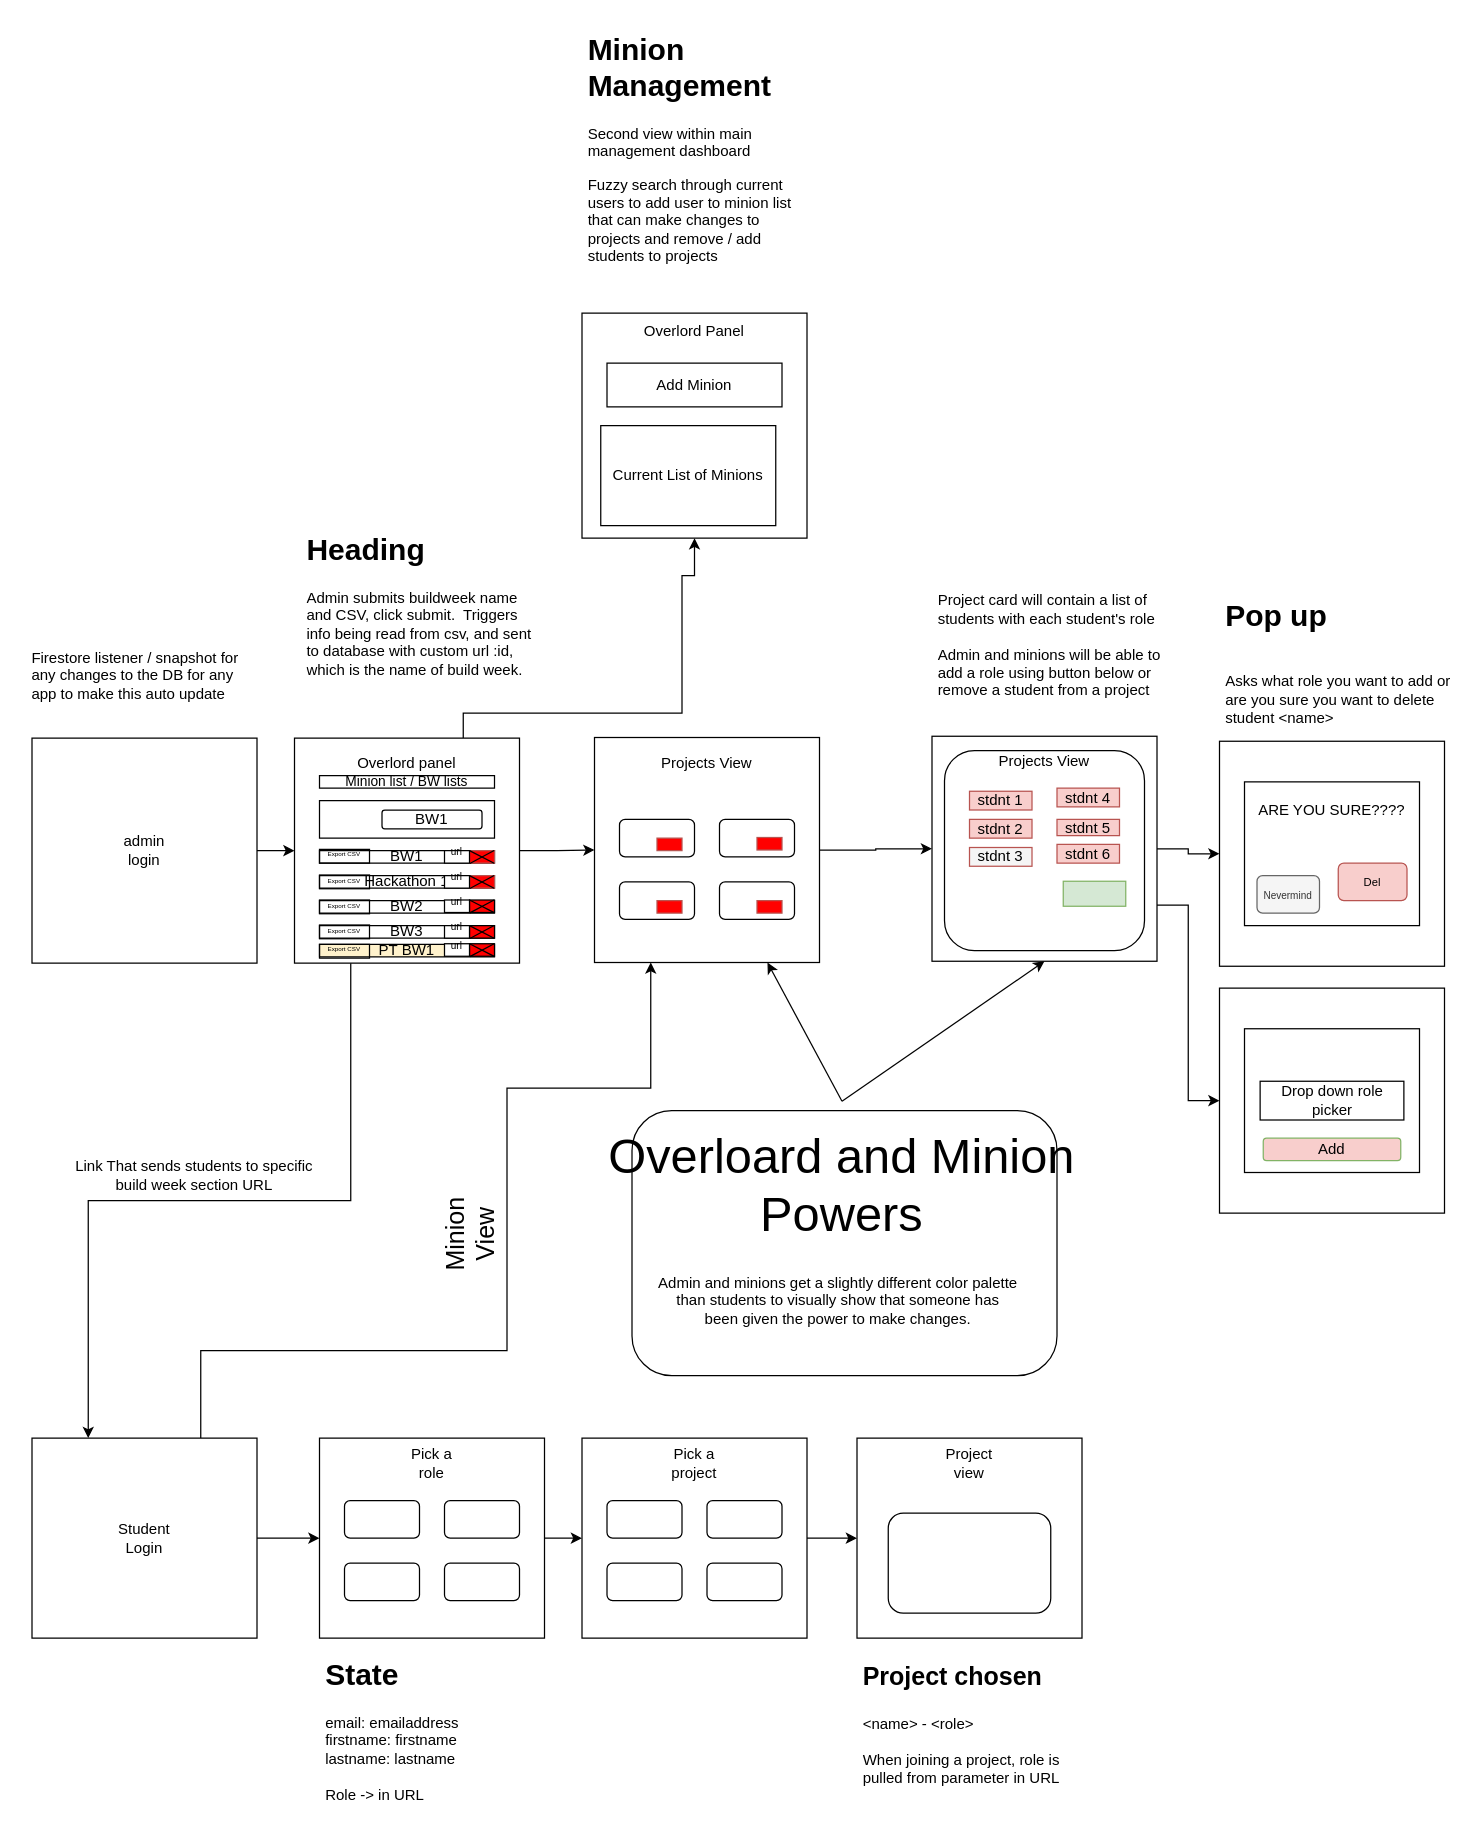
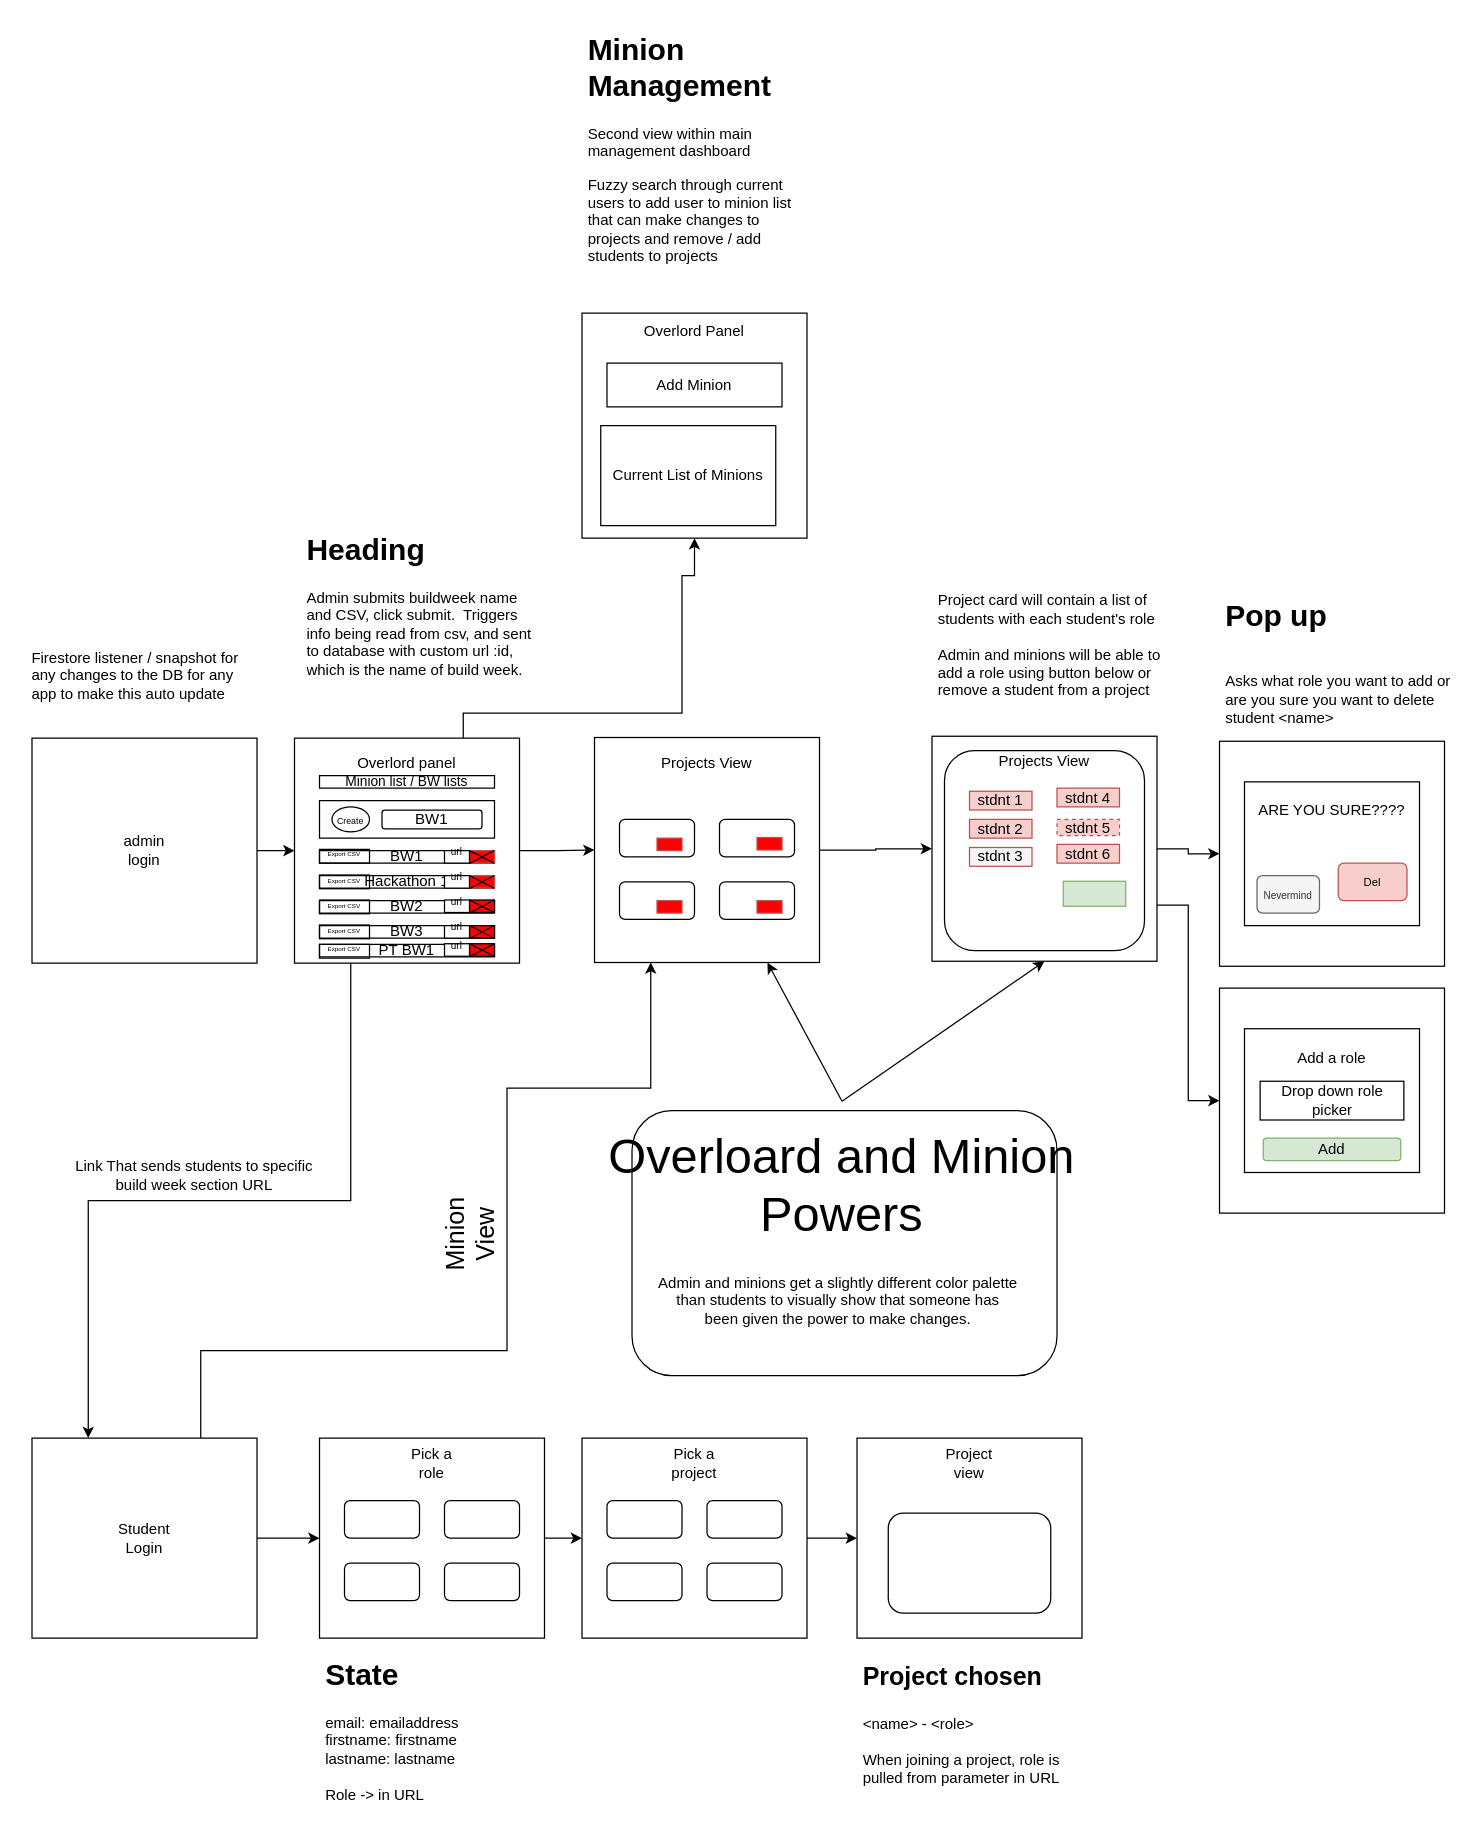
none -> (351, 819)
(1088, 828) -> (1088, 828)
(407, 951) -> (407, 951)
none -> (1332, 1058)
(1332, 1149) -> (1332, 1149)
